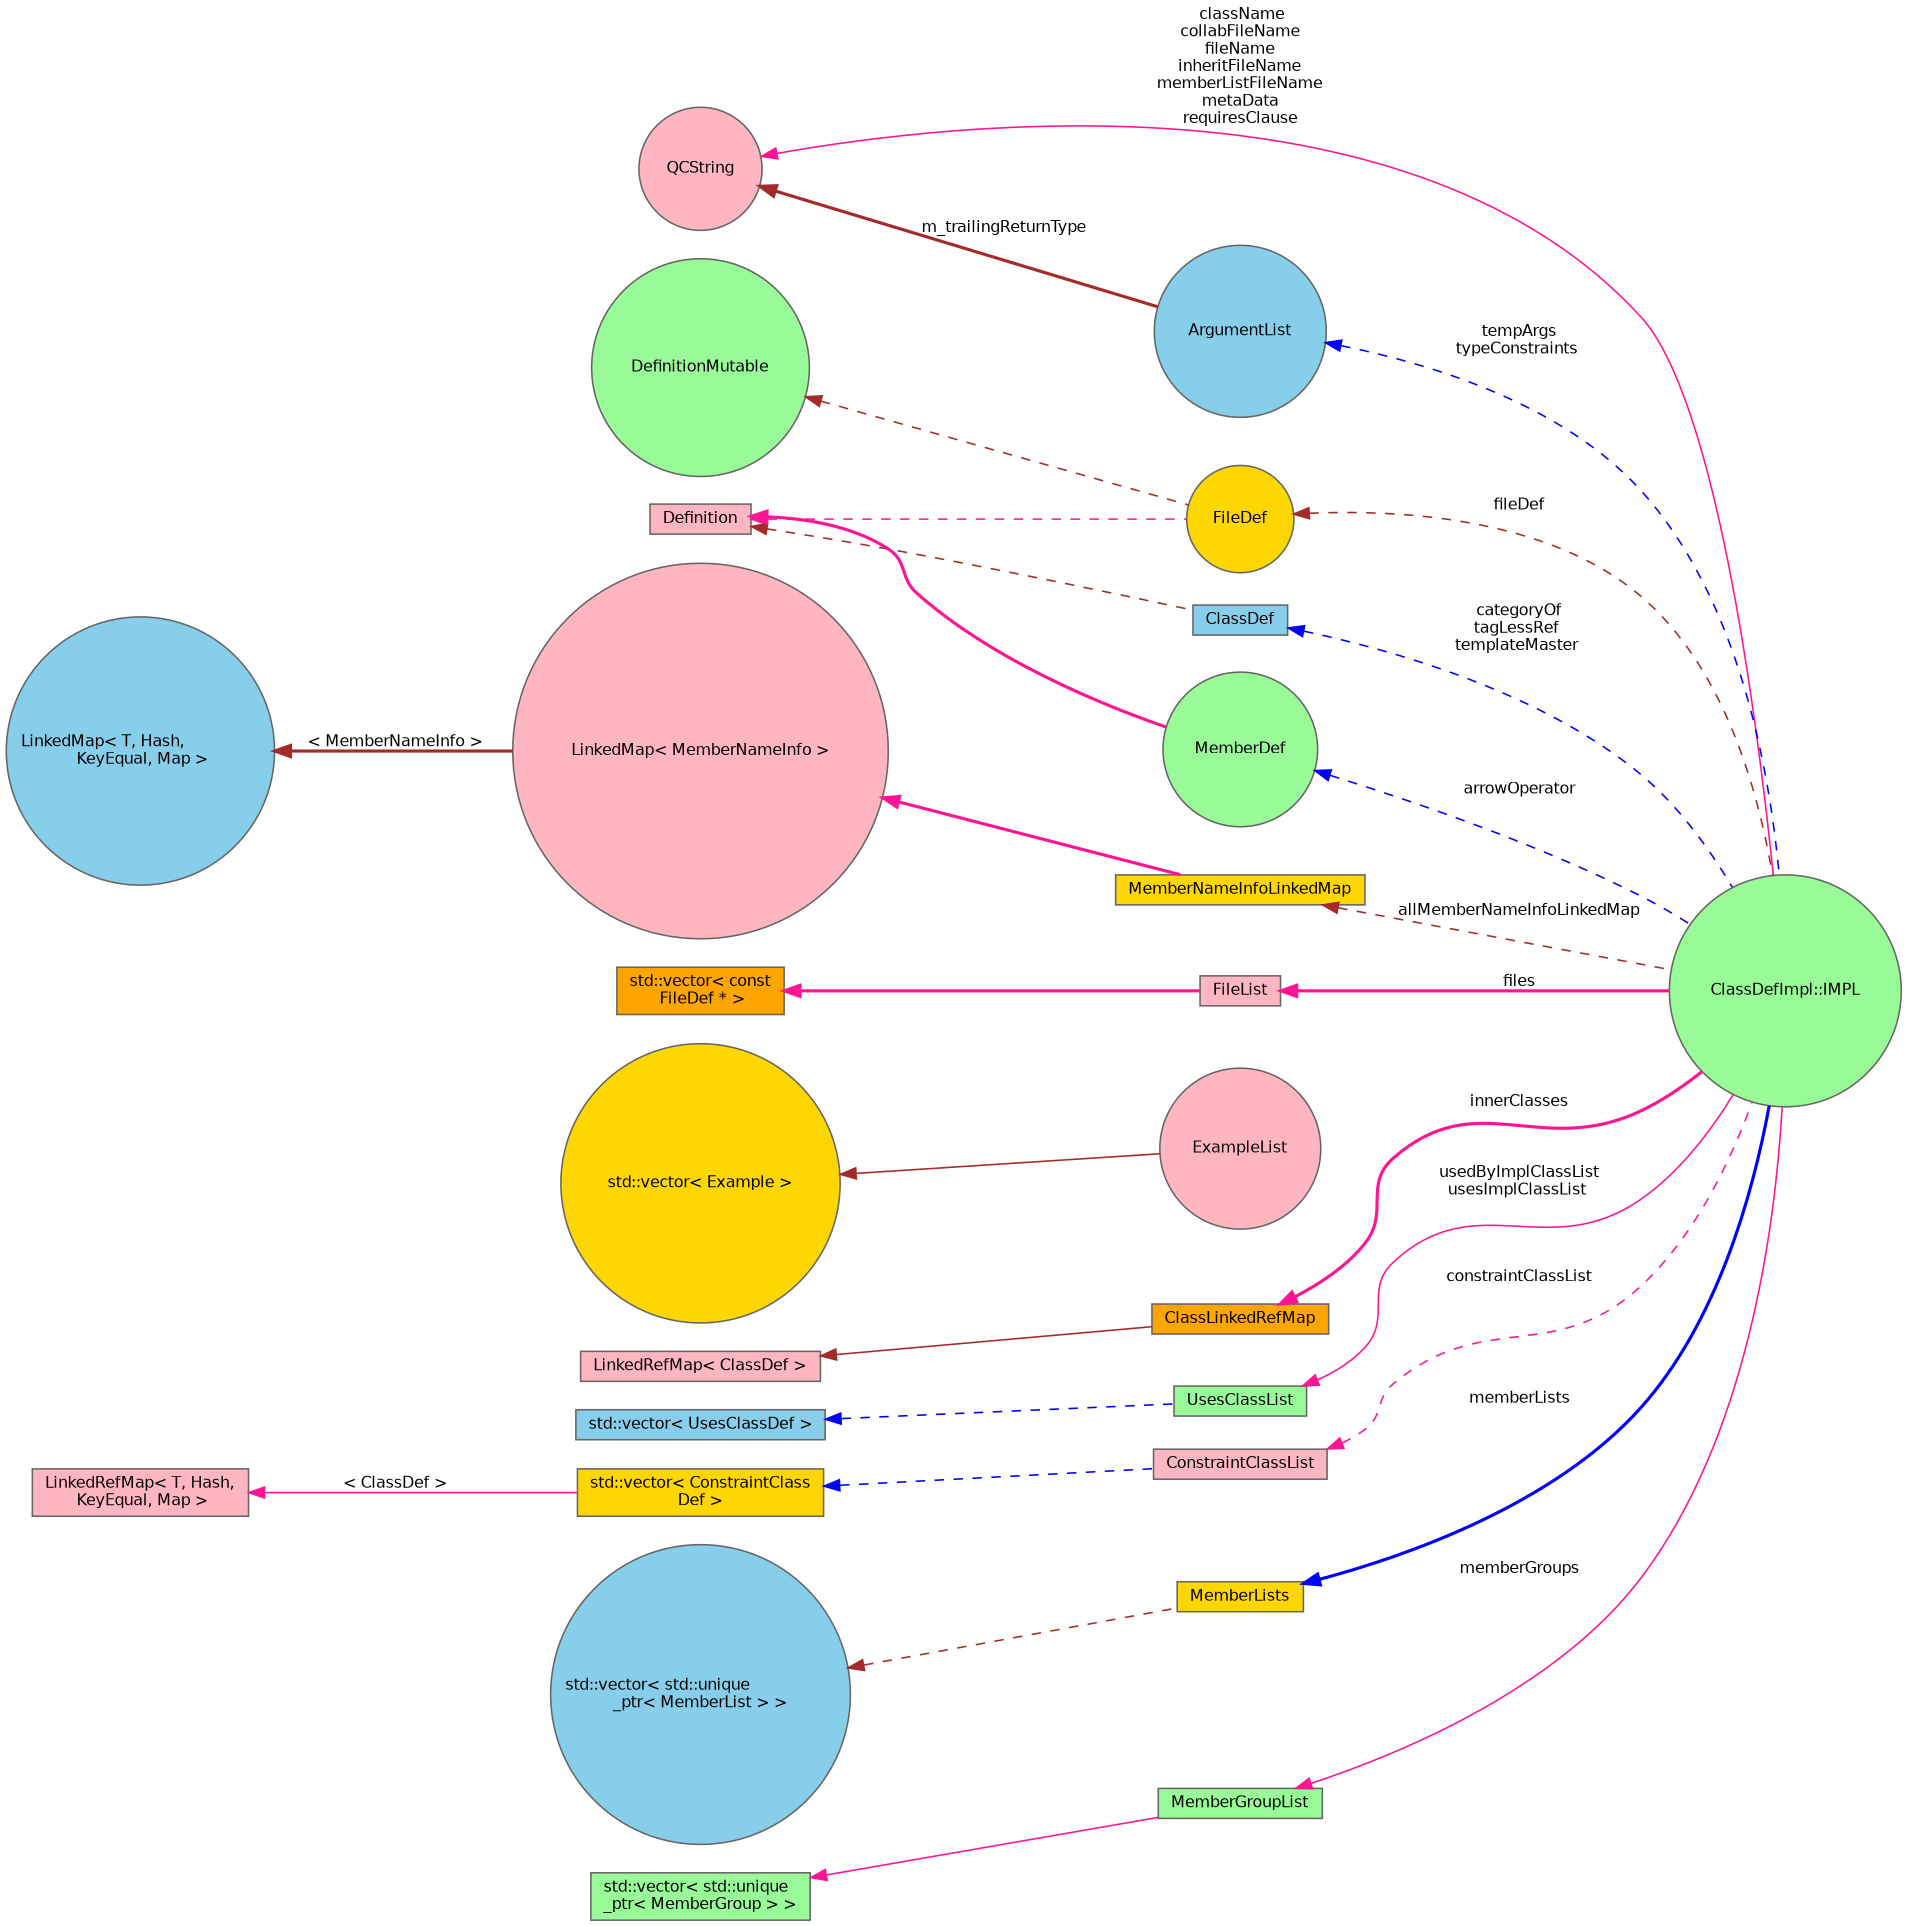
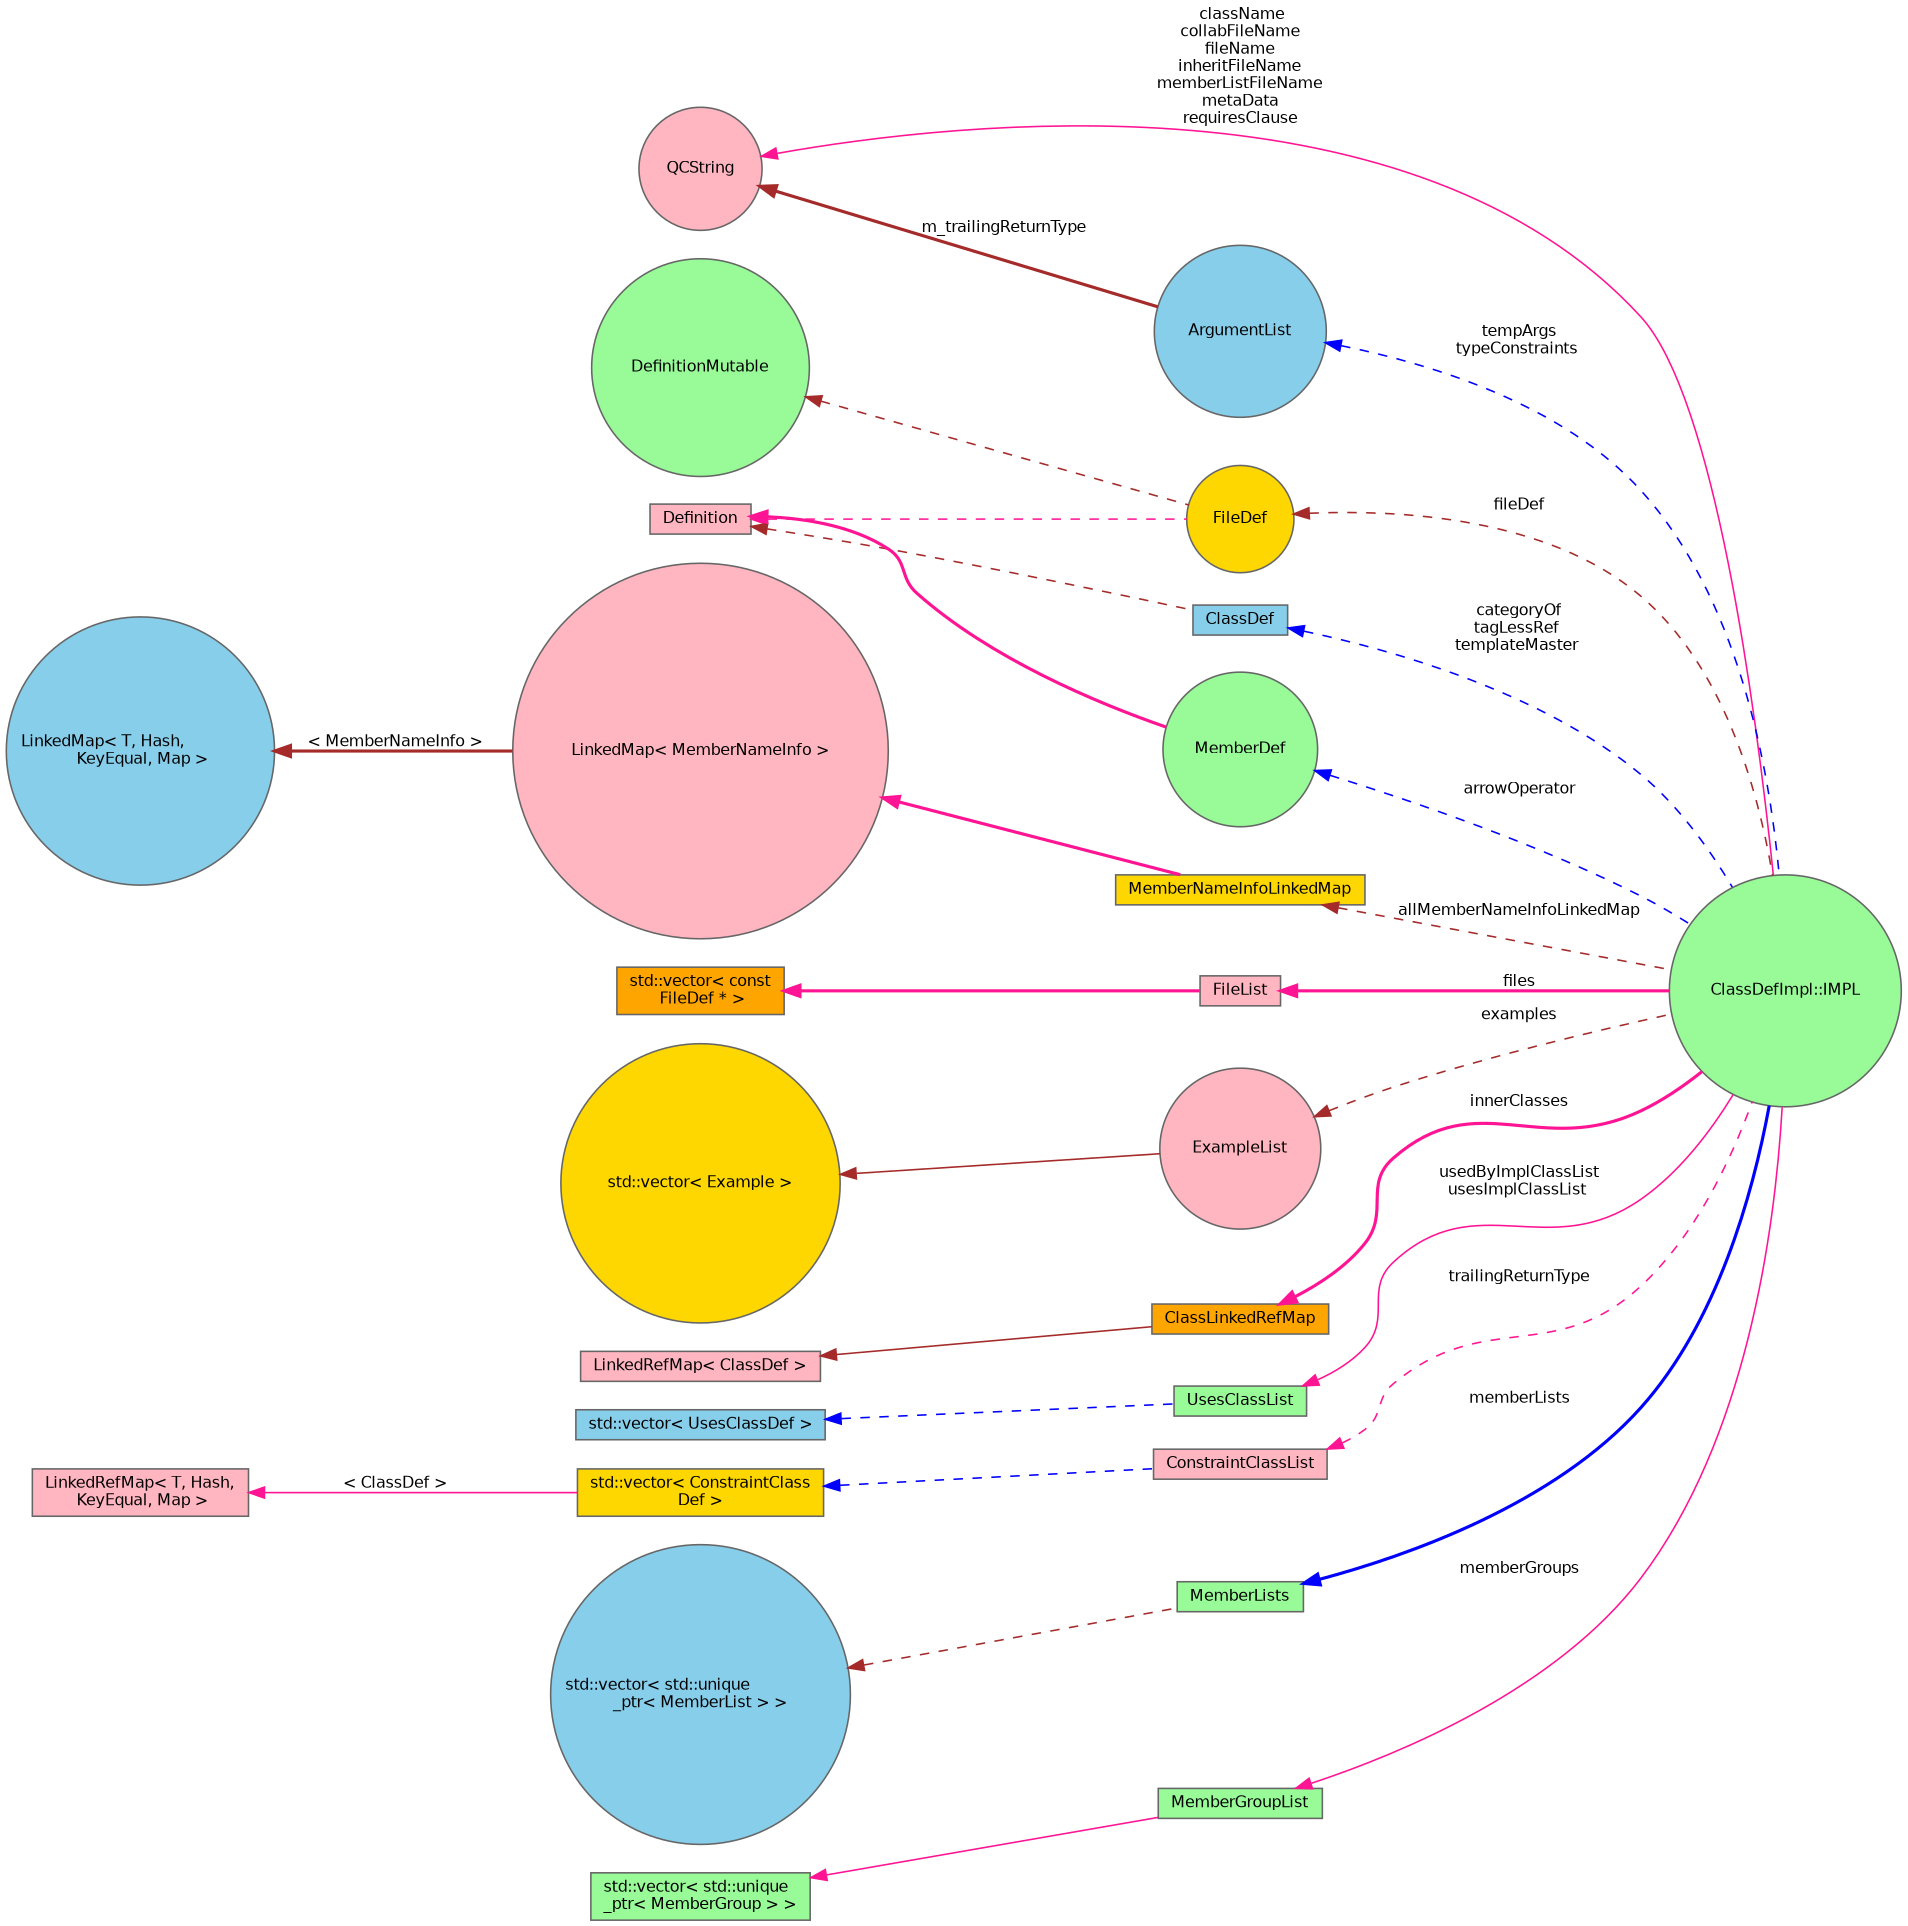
none -> (1499, 1056)
(1517, 1277) -> (1517, 1277)
(1240, 1597) -> (1240, 1597)
